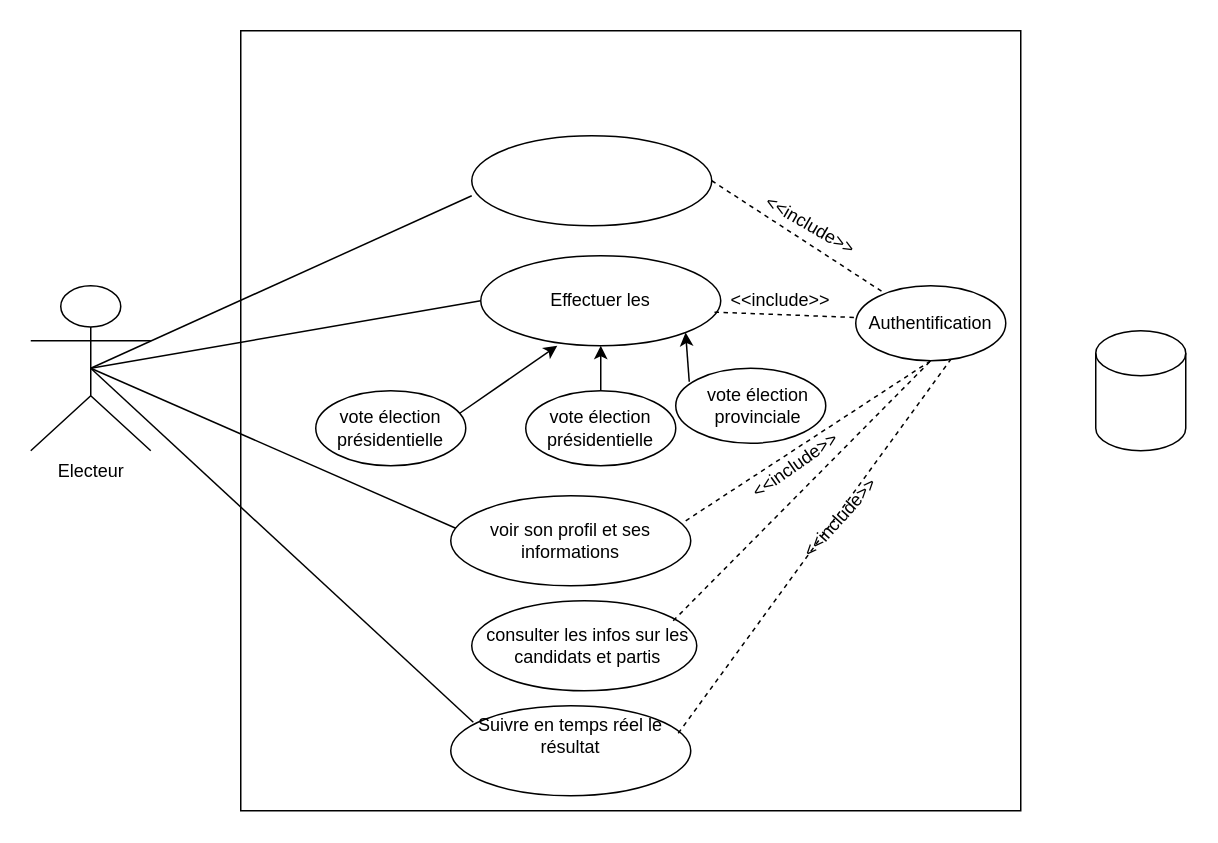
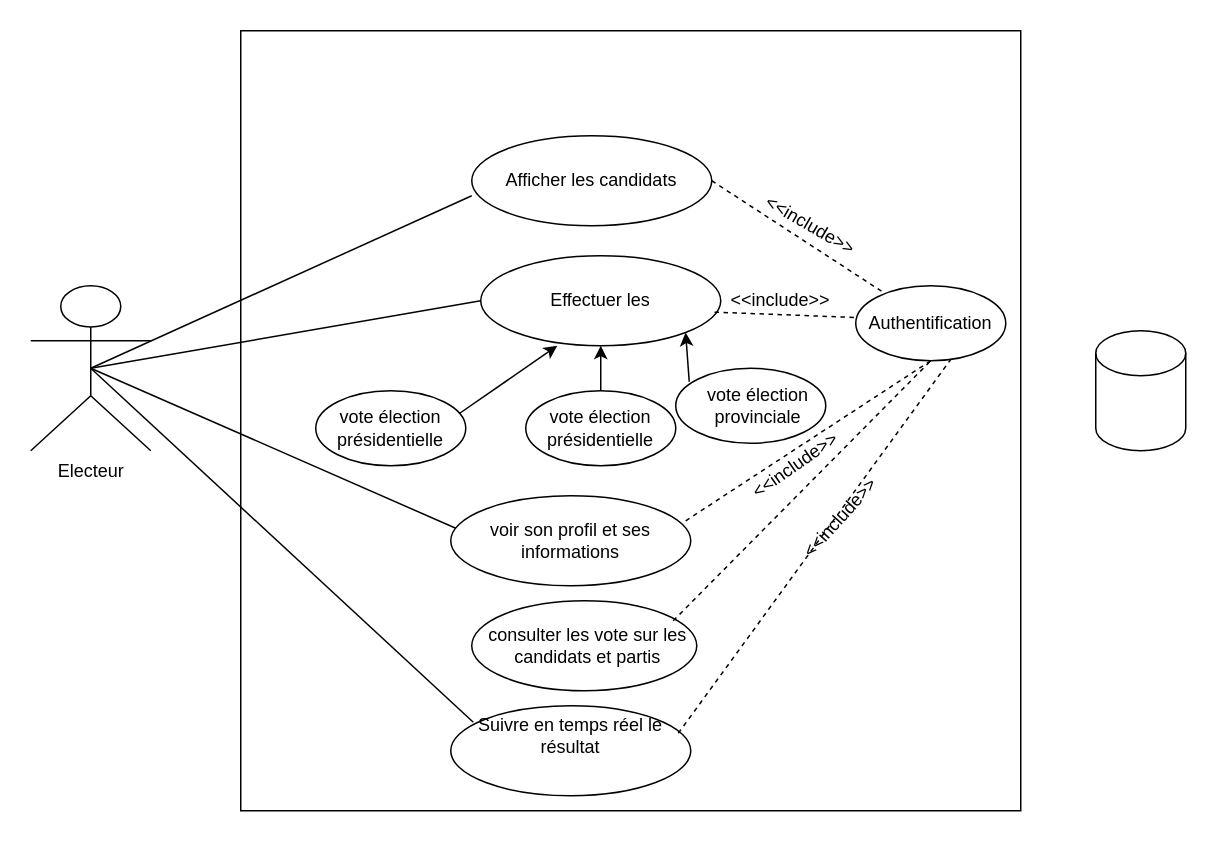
none -> (592, 181)
(588, 646) -> (588, 646)
